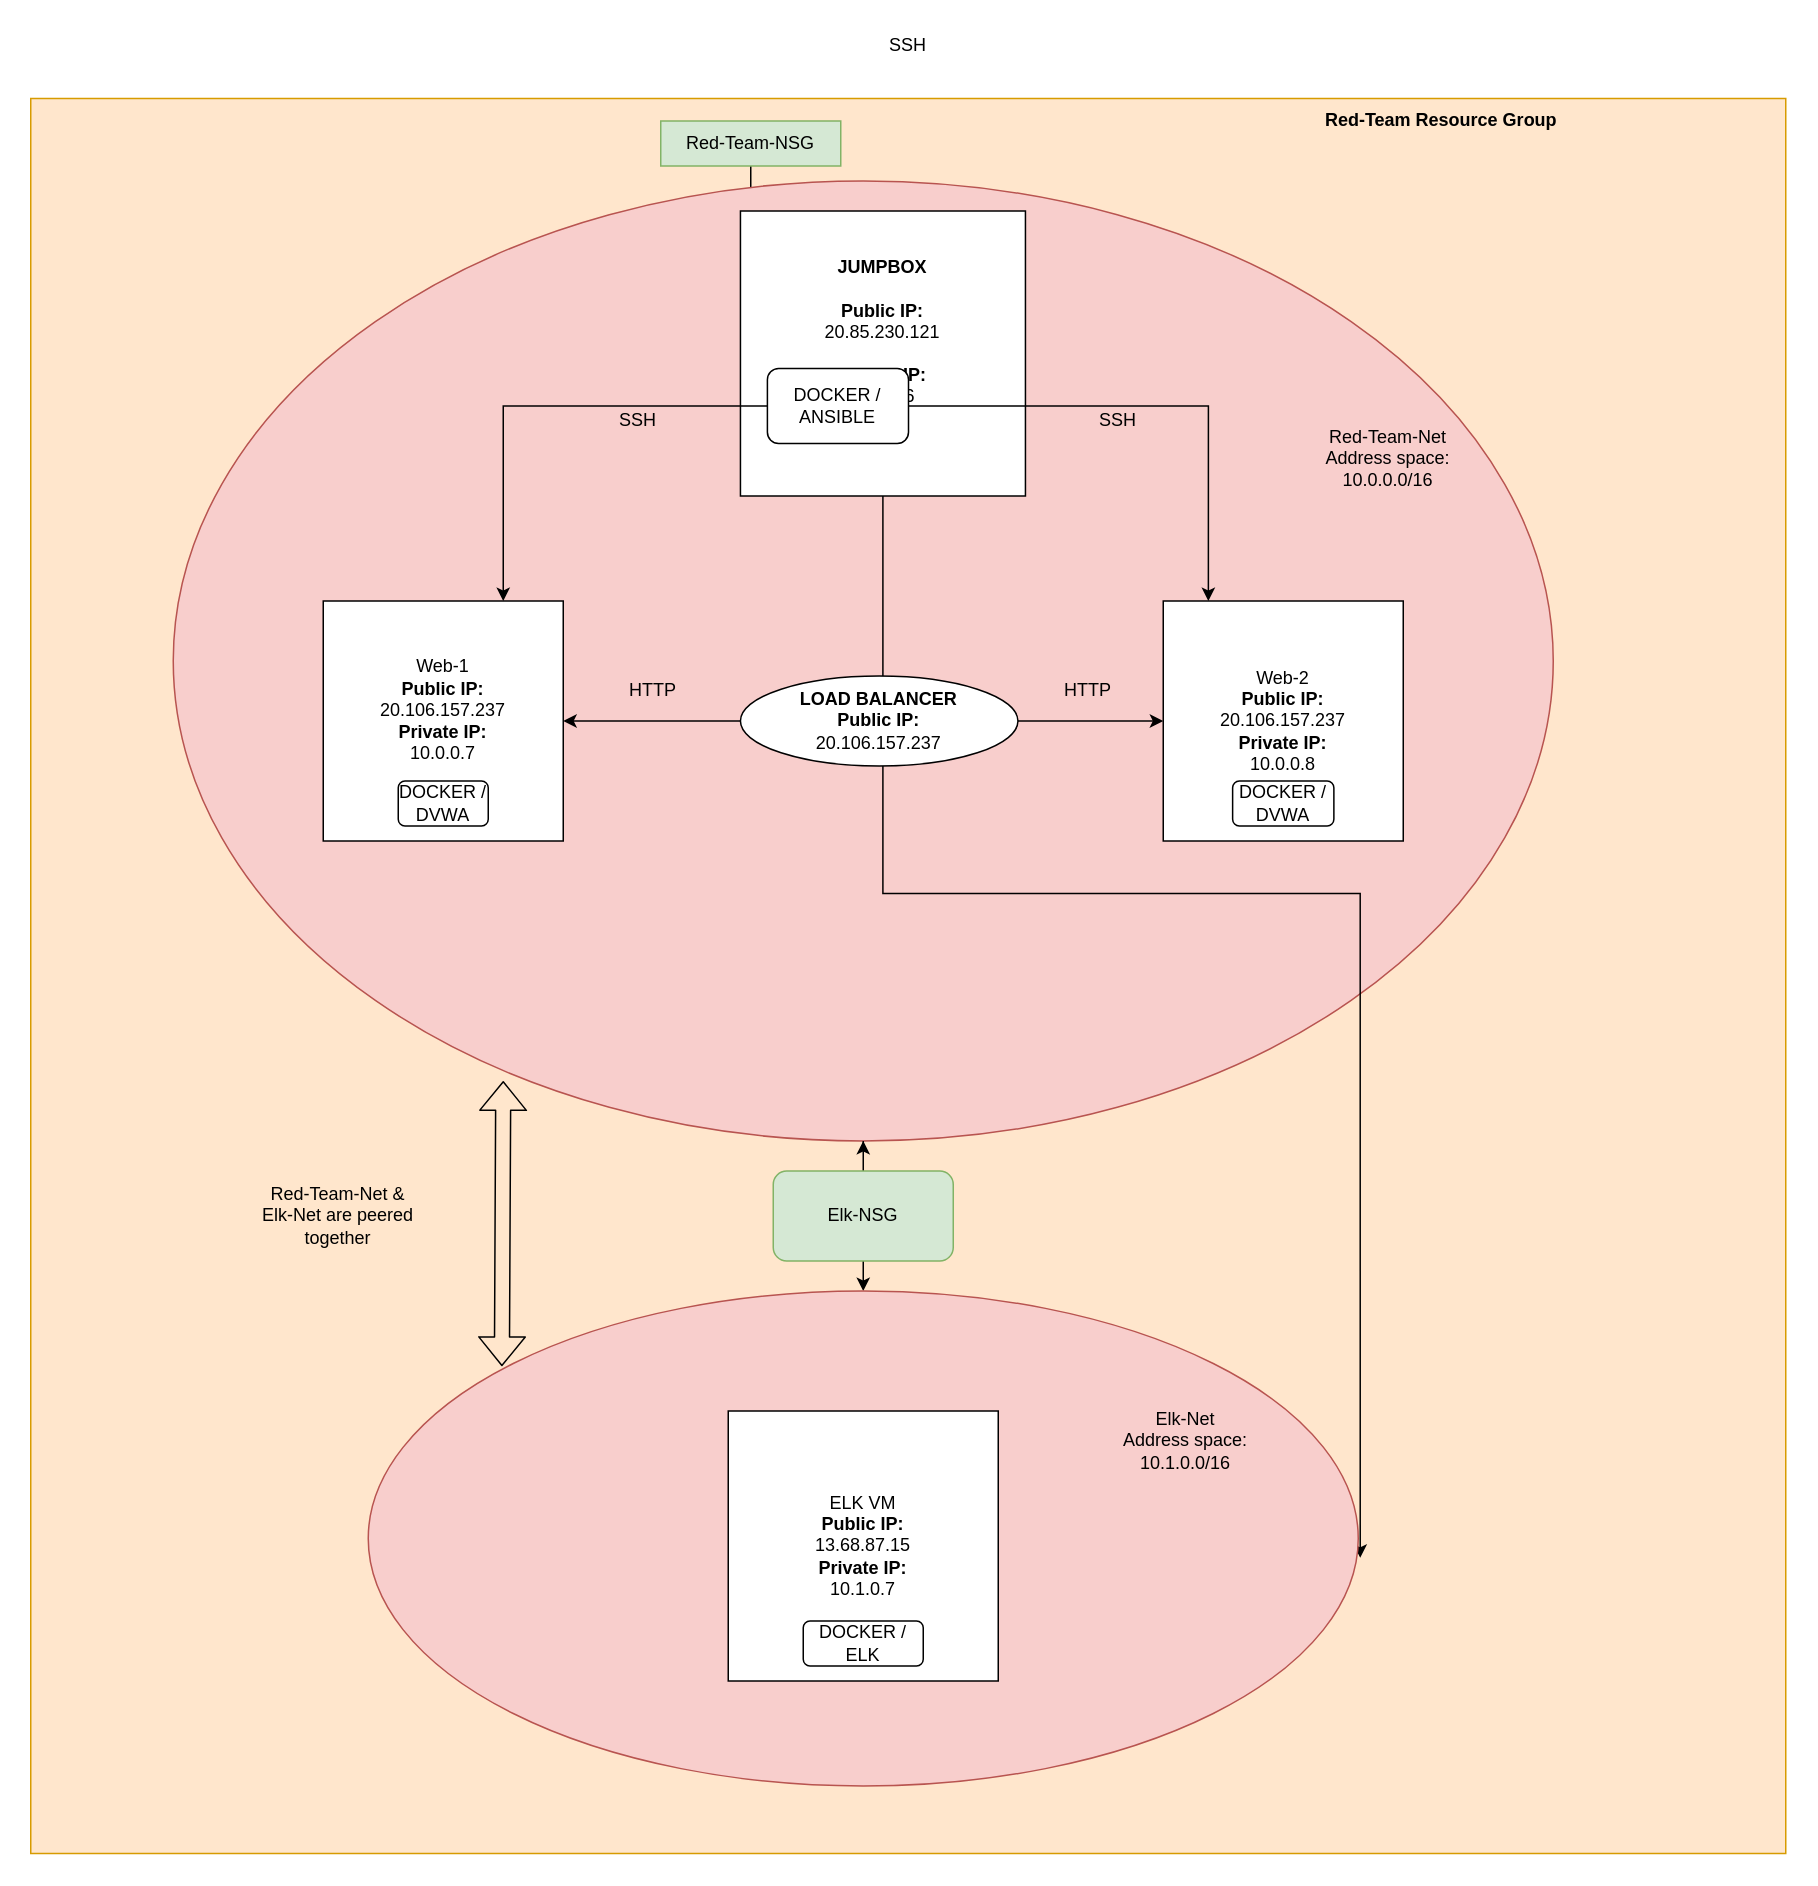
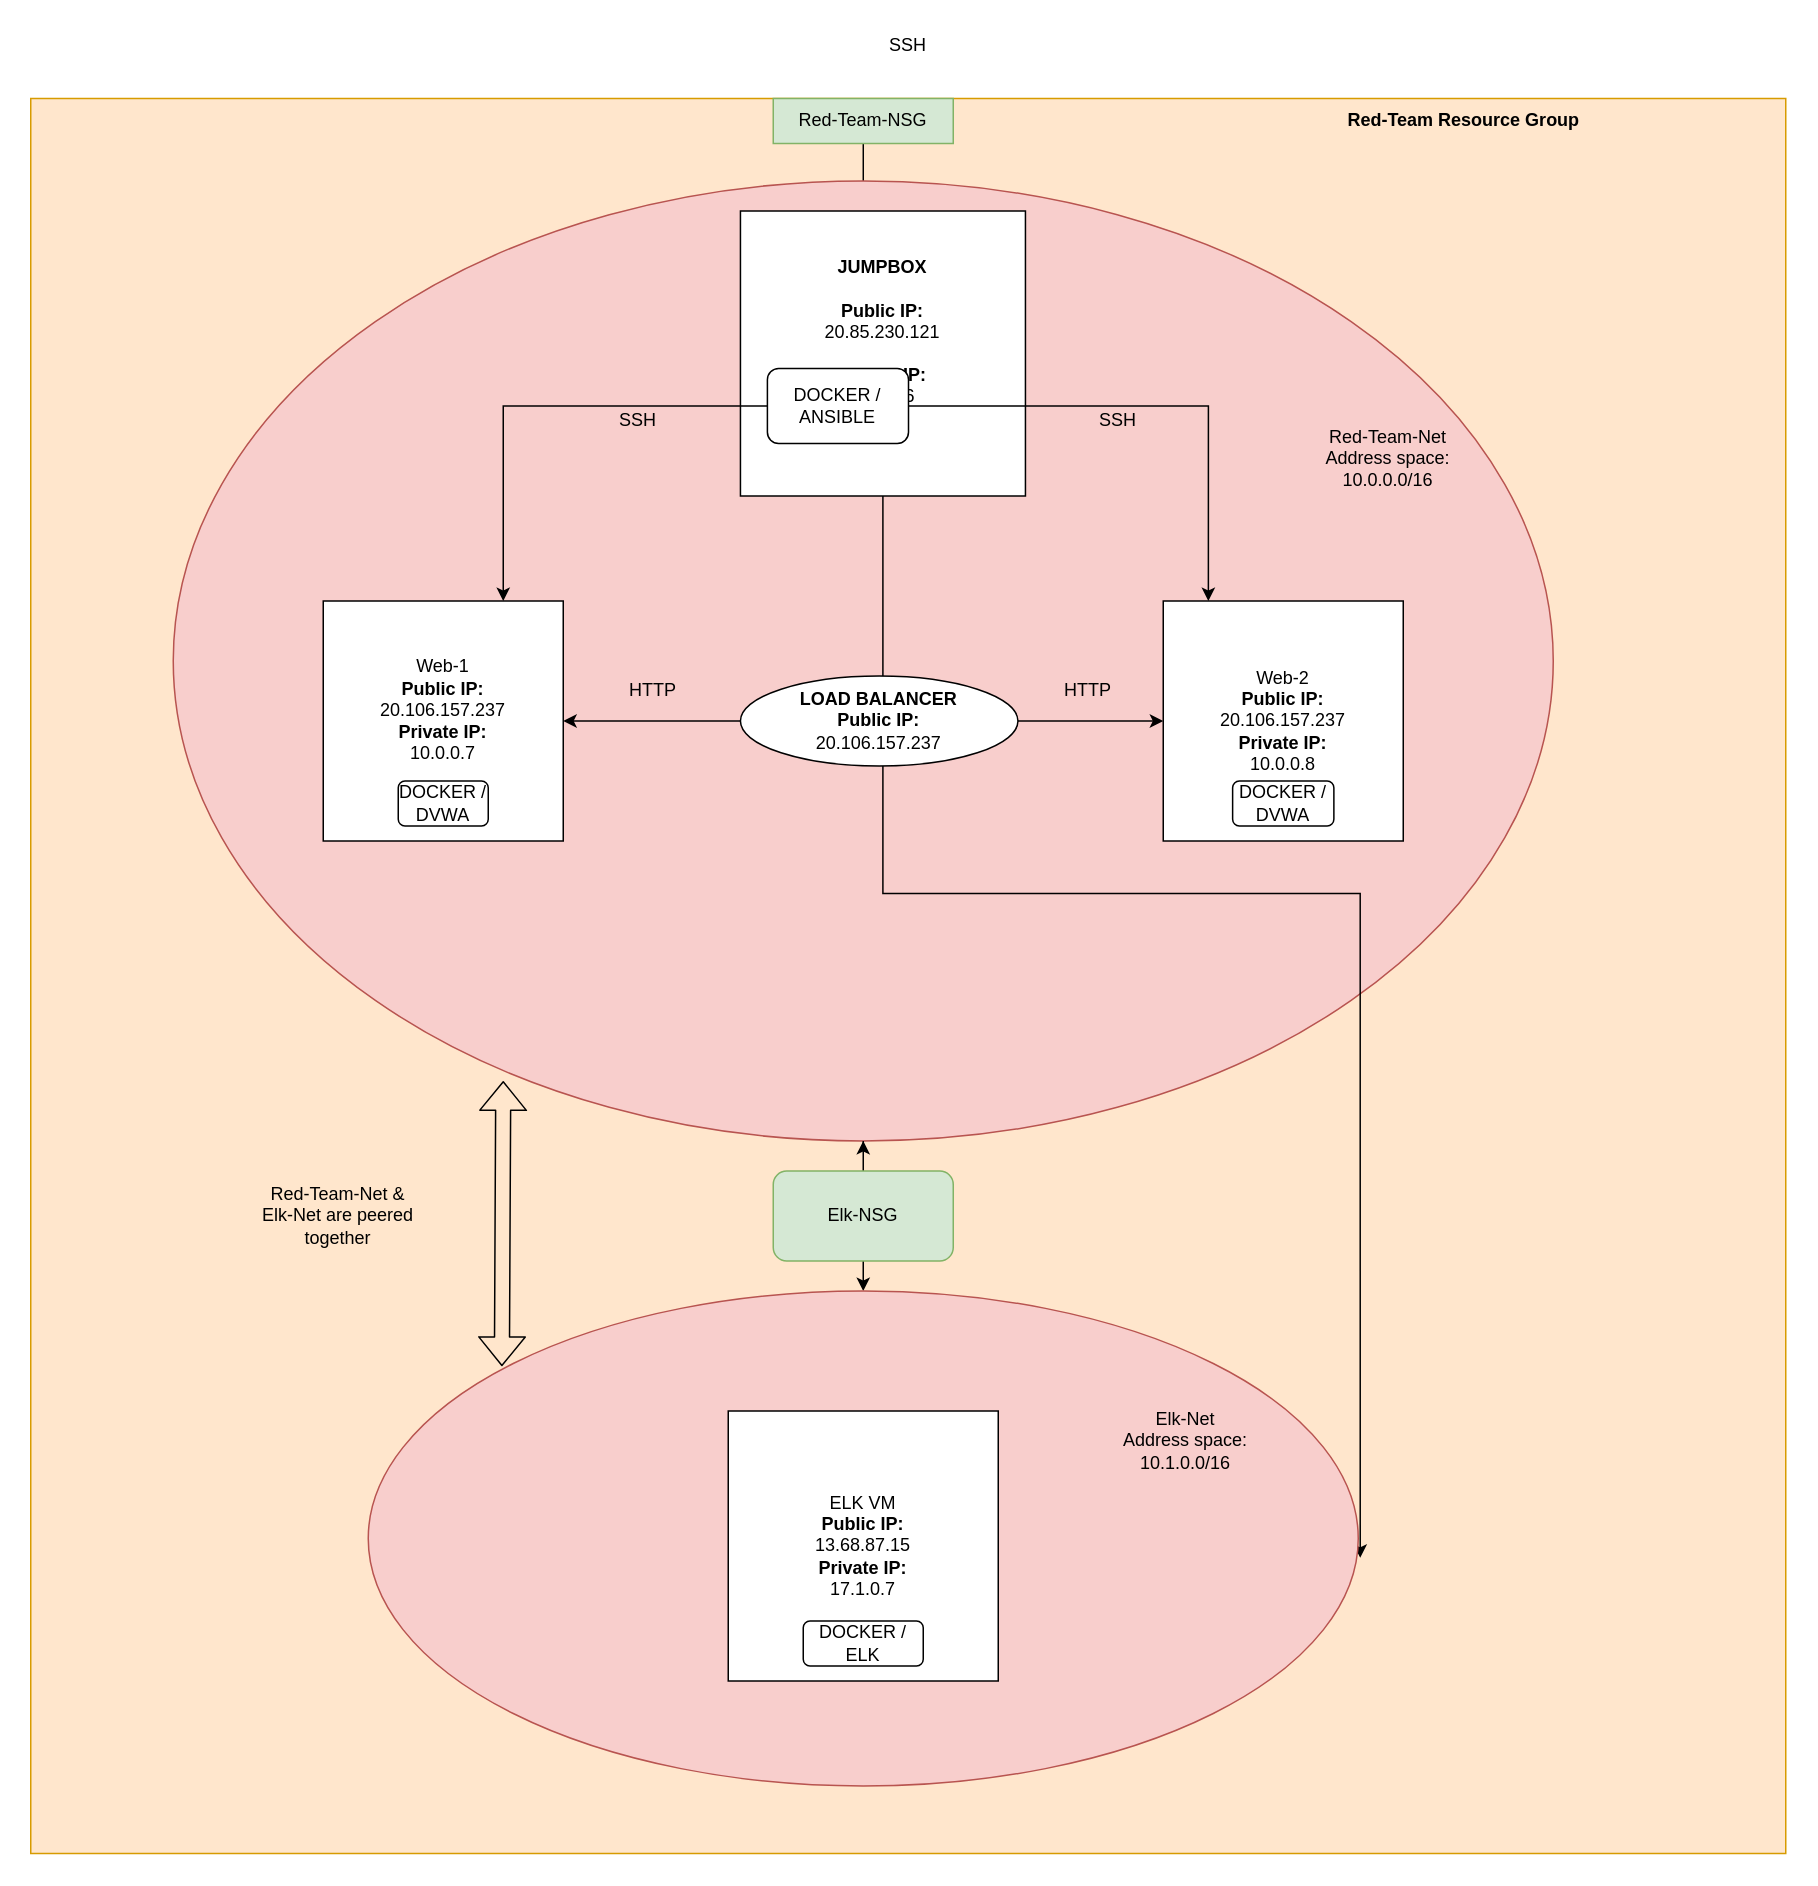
(1441, 121) -> (1463, 121)
(751, 143) -> (863, 121)
(863, 1546) -> (863, 1546)
